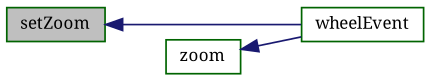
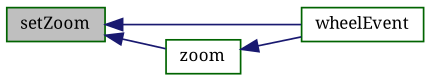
none -> (144, 44)
